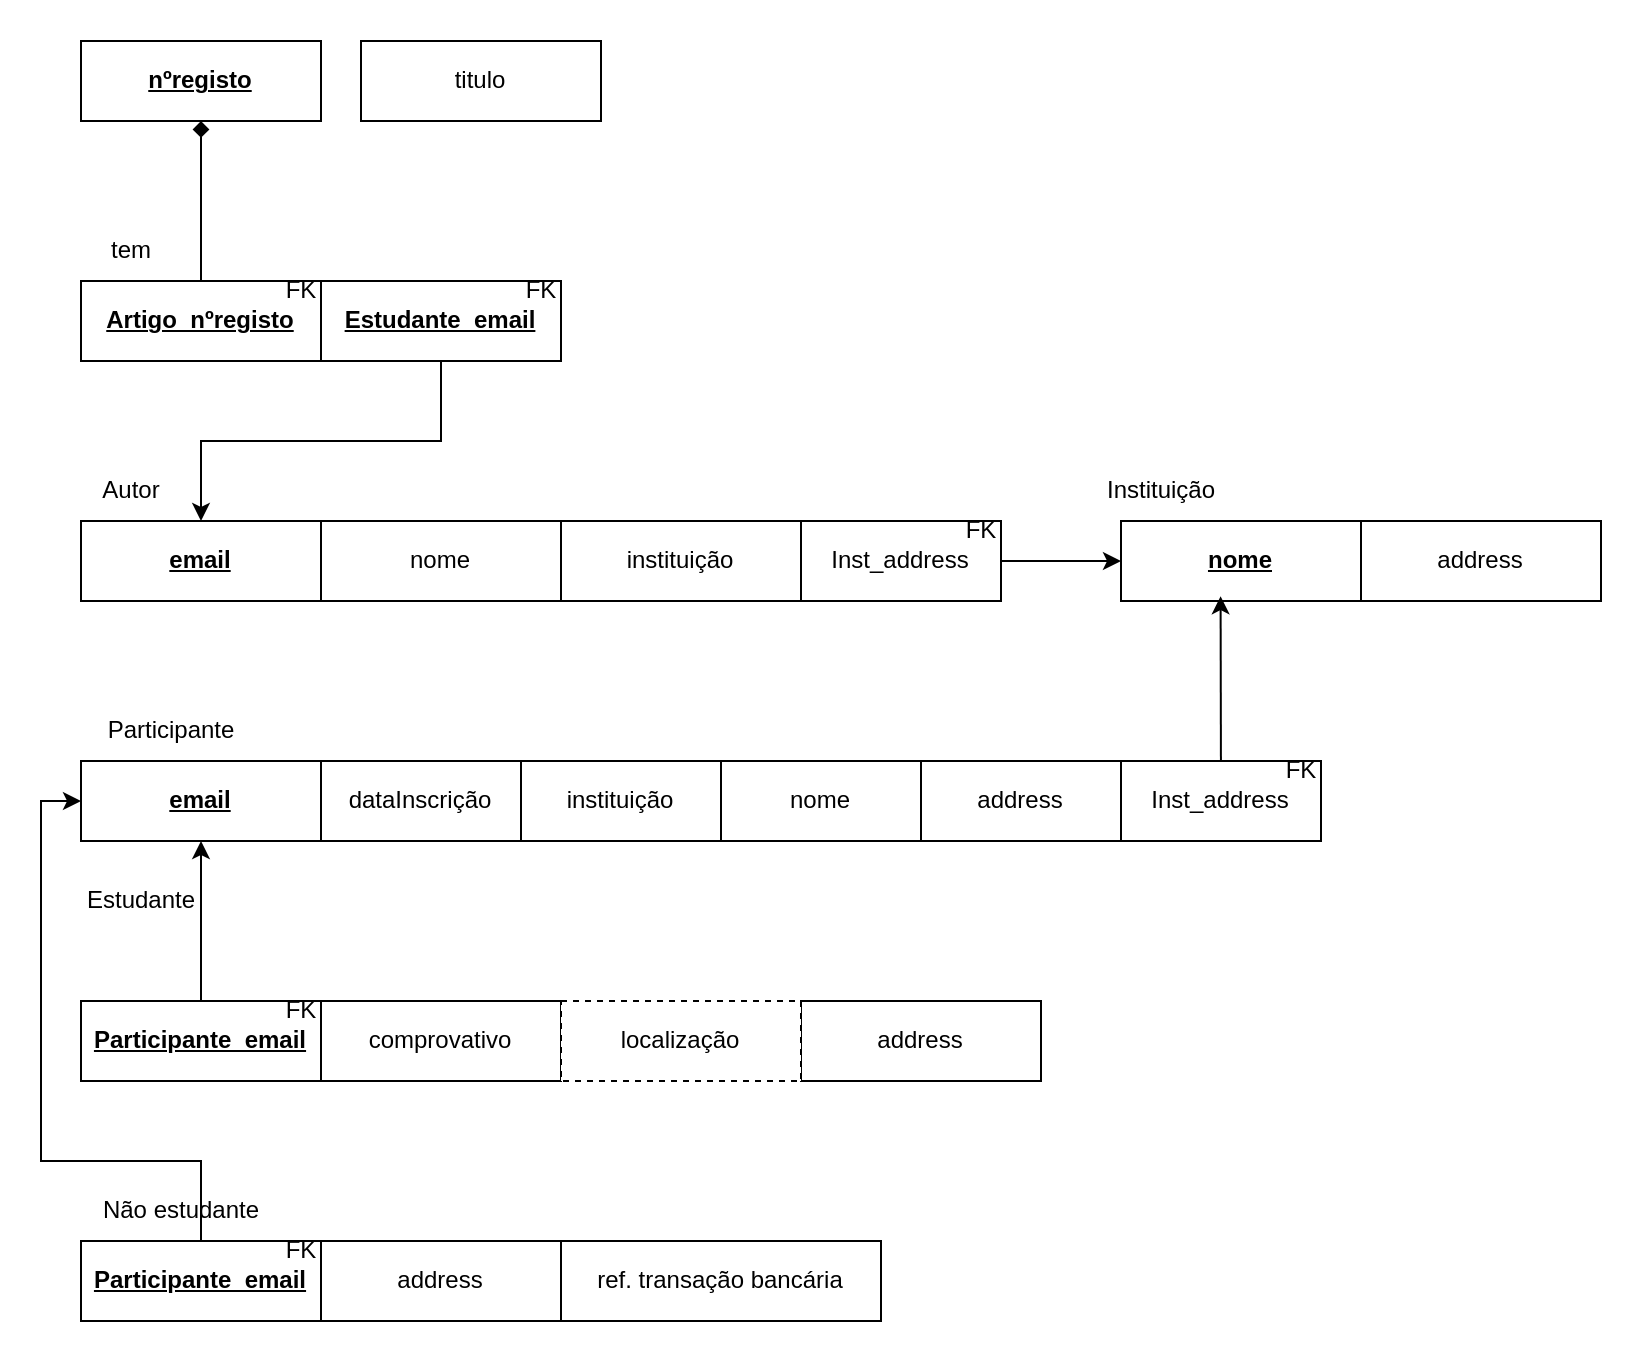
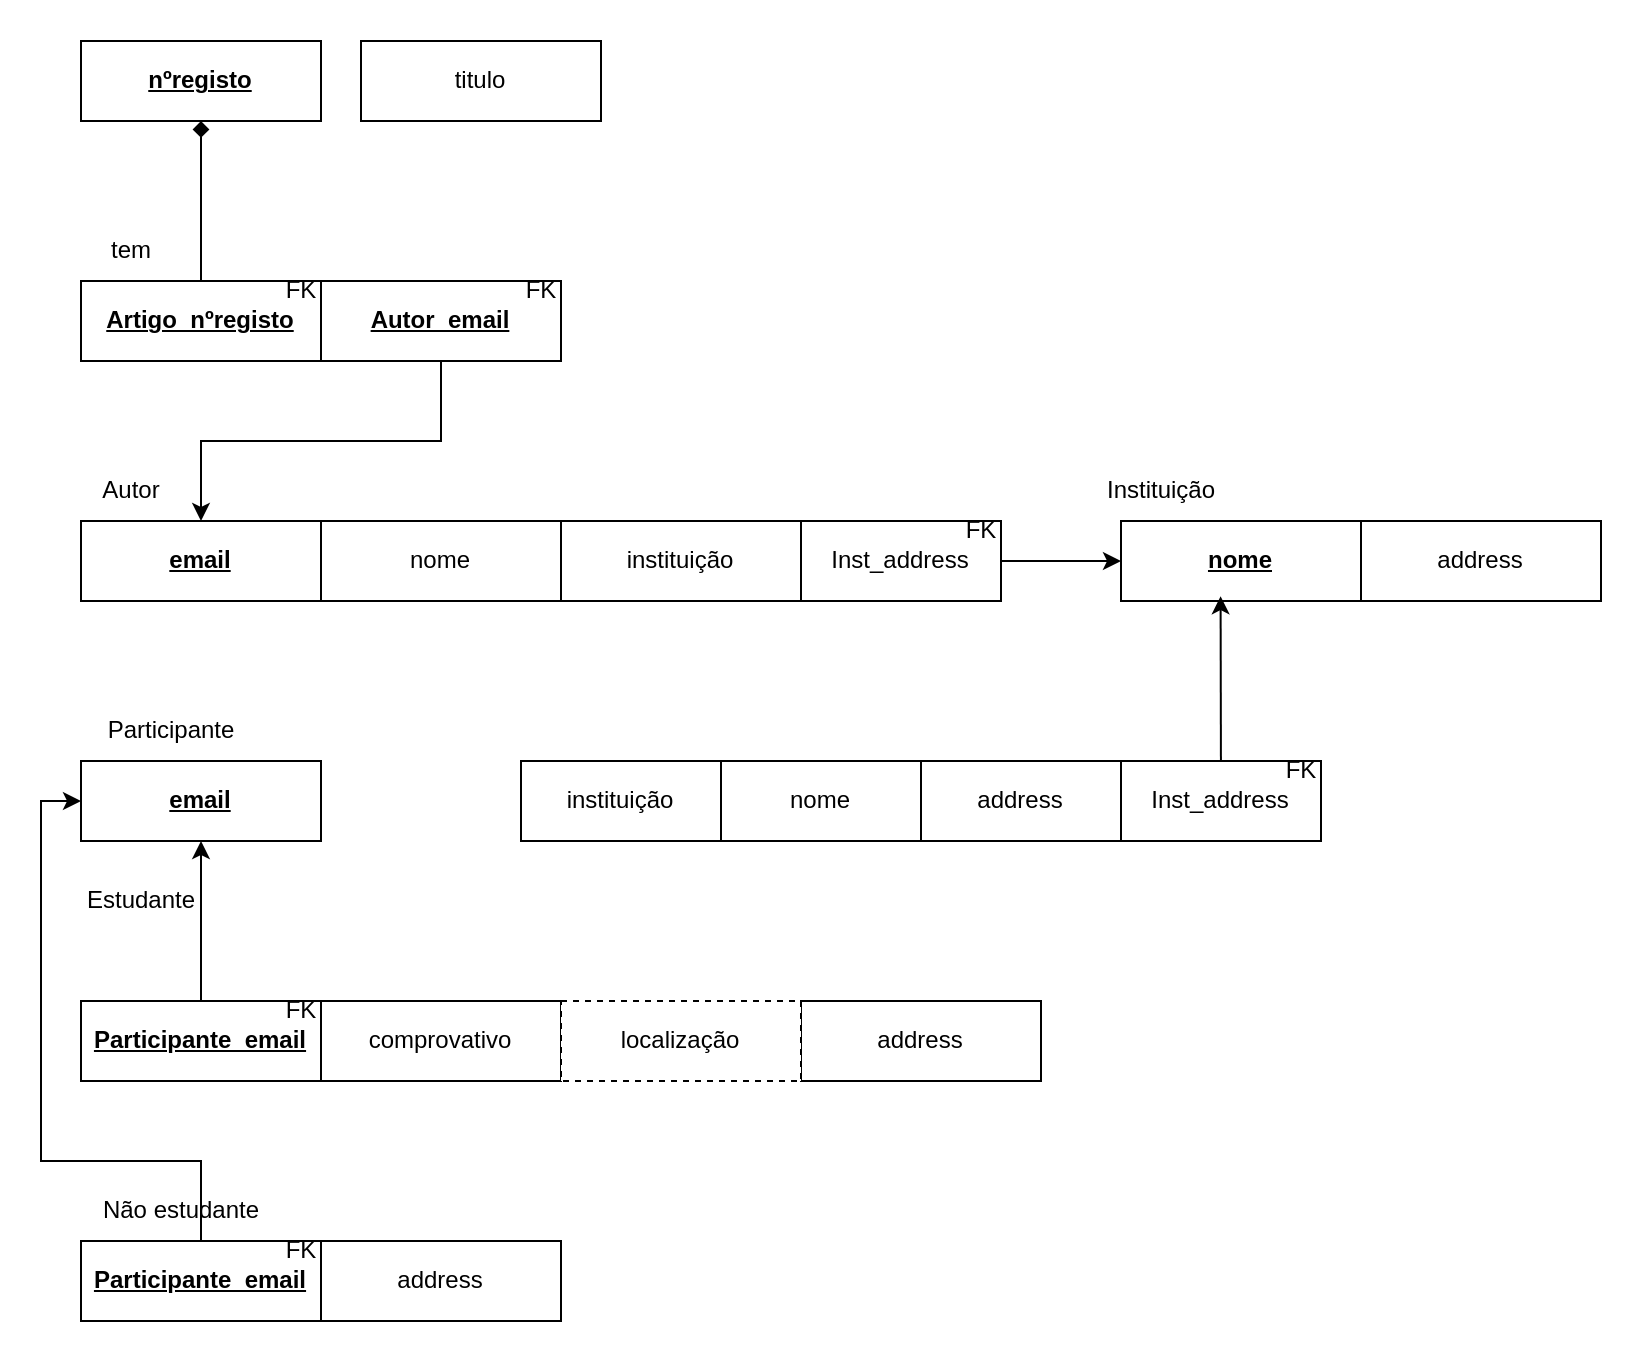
(441, 321) -> (441, 321)
(421, 801) -> none
(721, 1281) -> none
